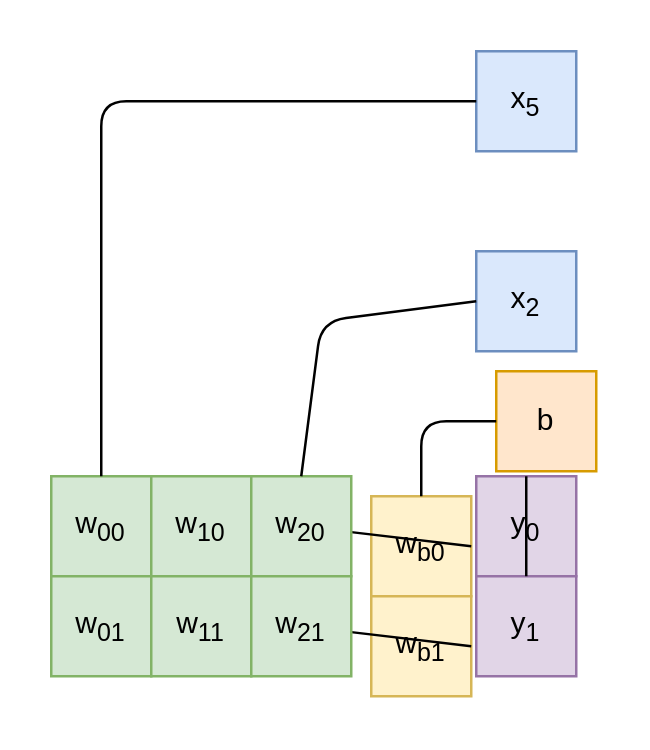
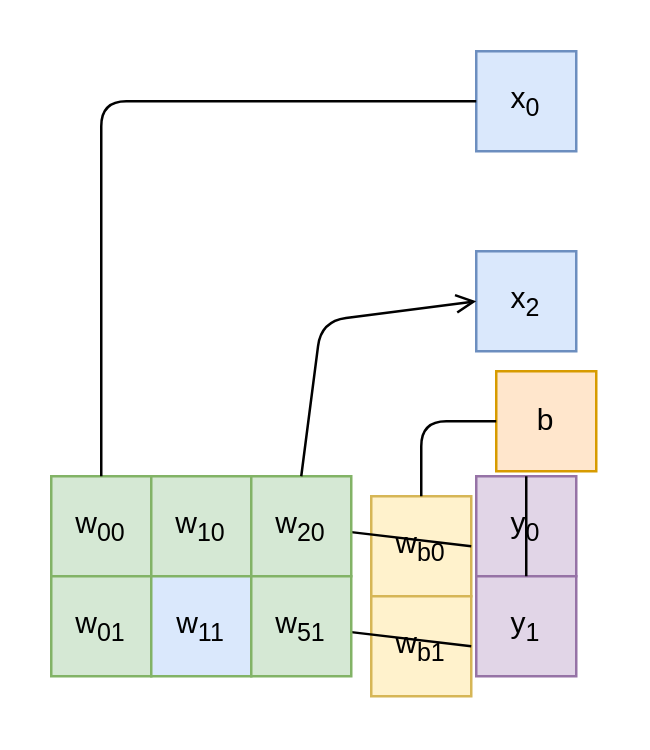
(526, 101) -> (526, 101)
(469, 302) -> (467, 302)
(201, 626) -> (201, 626)
(301, 626) -> (301, 626)
